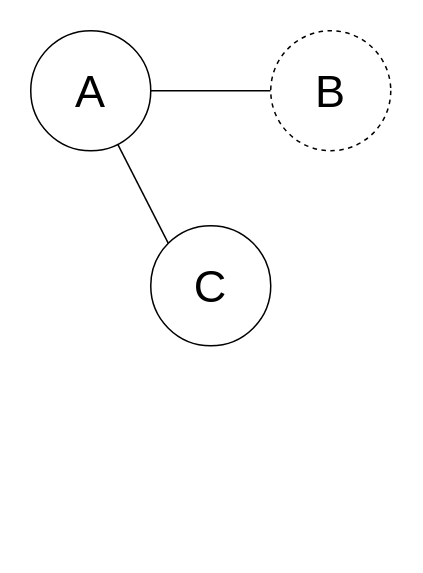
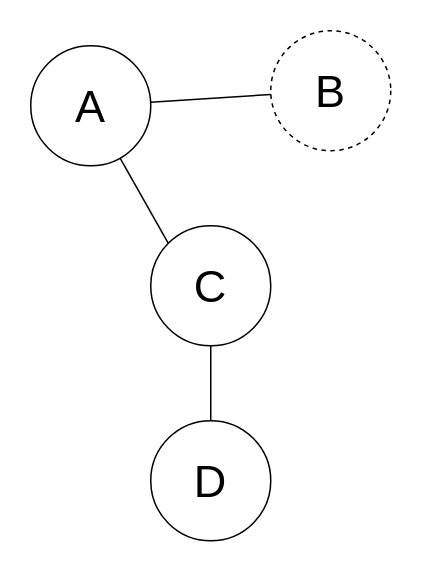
(91, 91) -> (91, 106)
none -> (211, 383)
none -> (211, 481)
